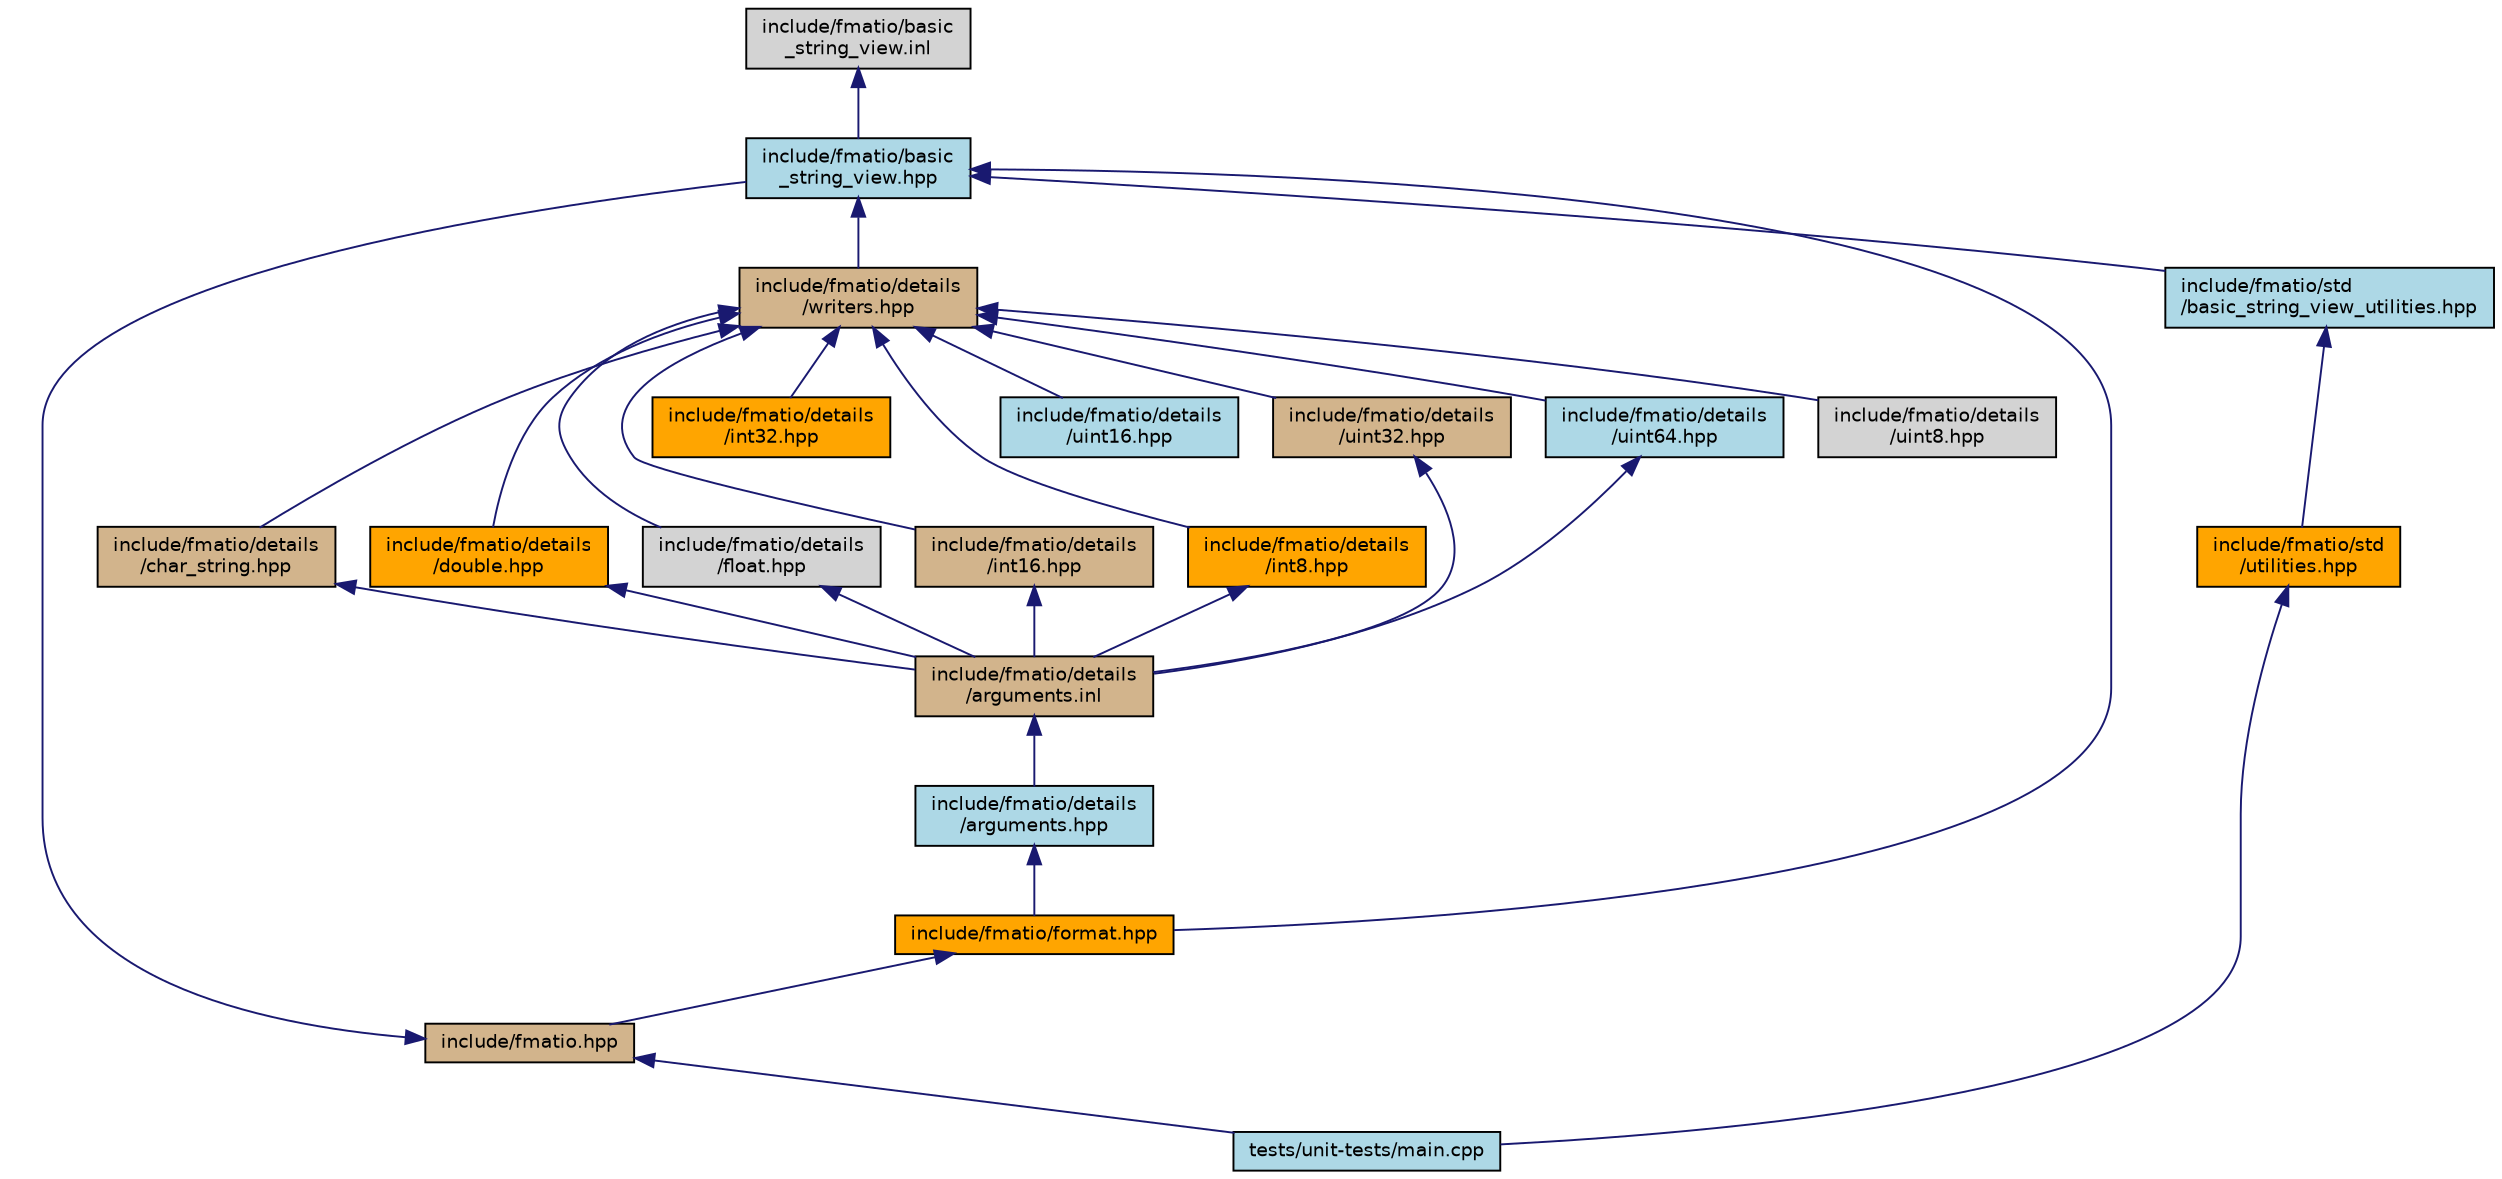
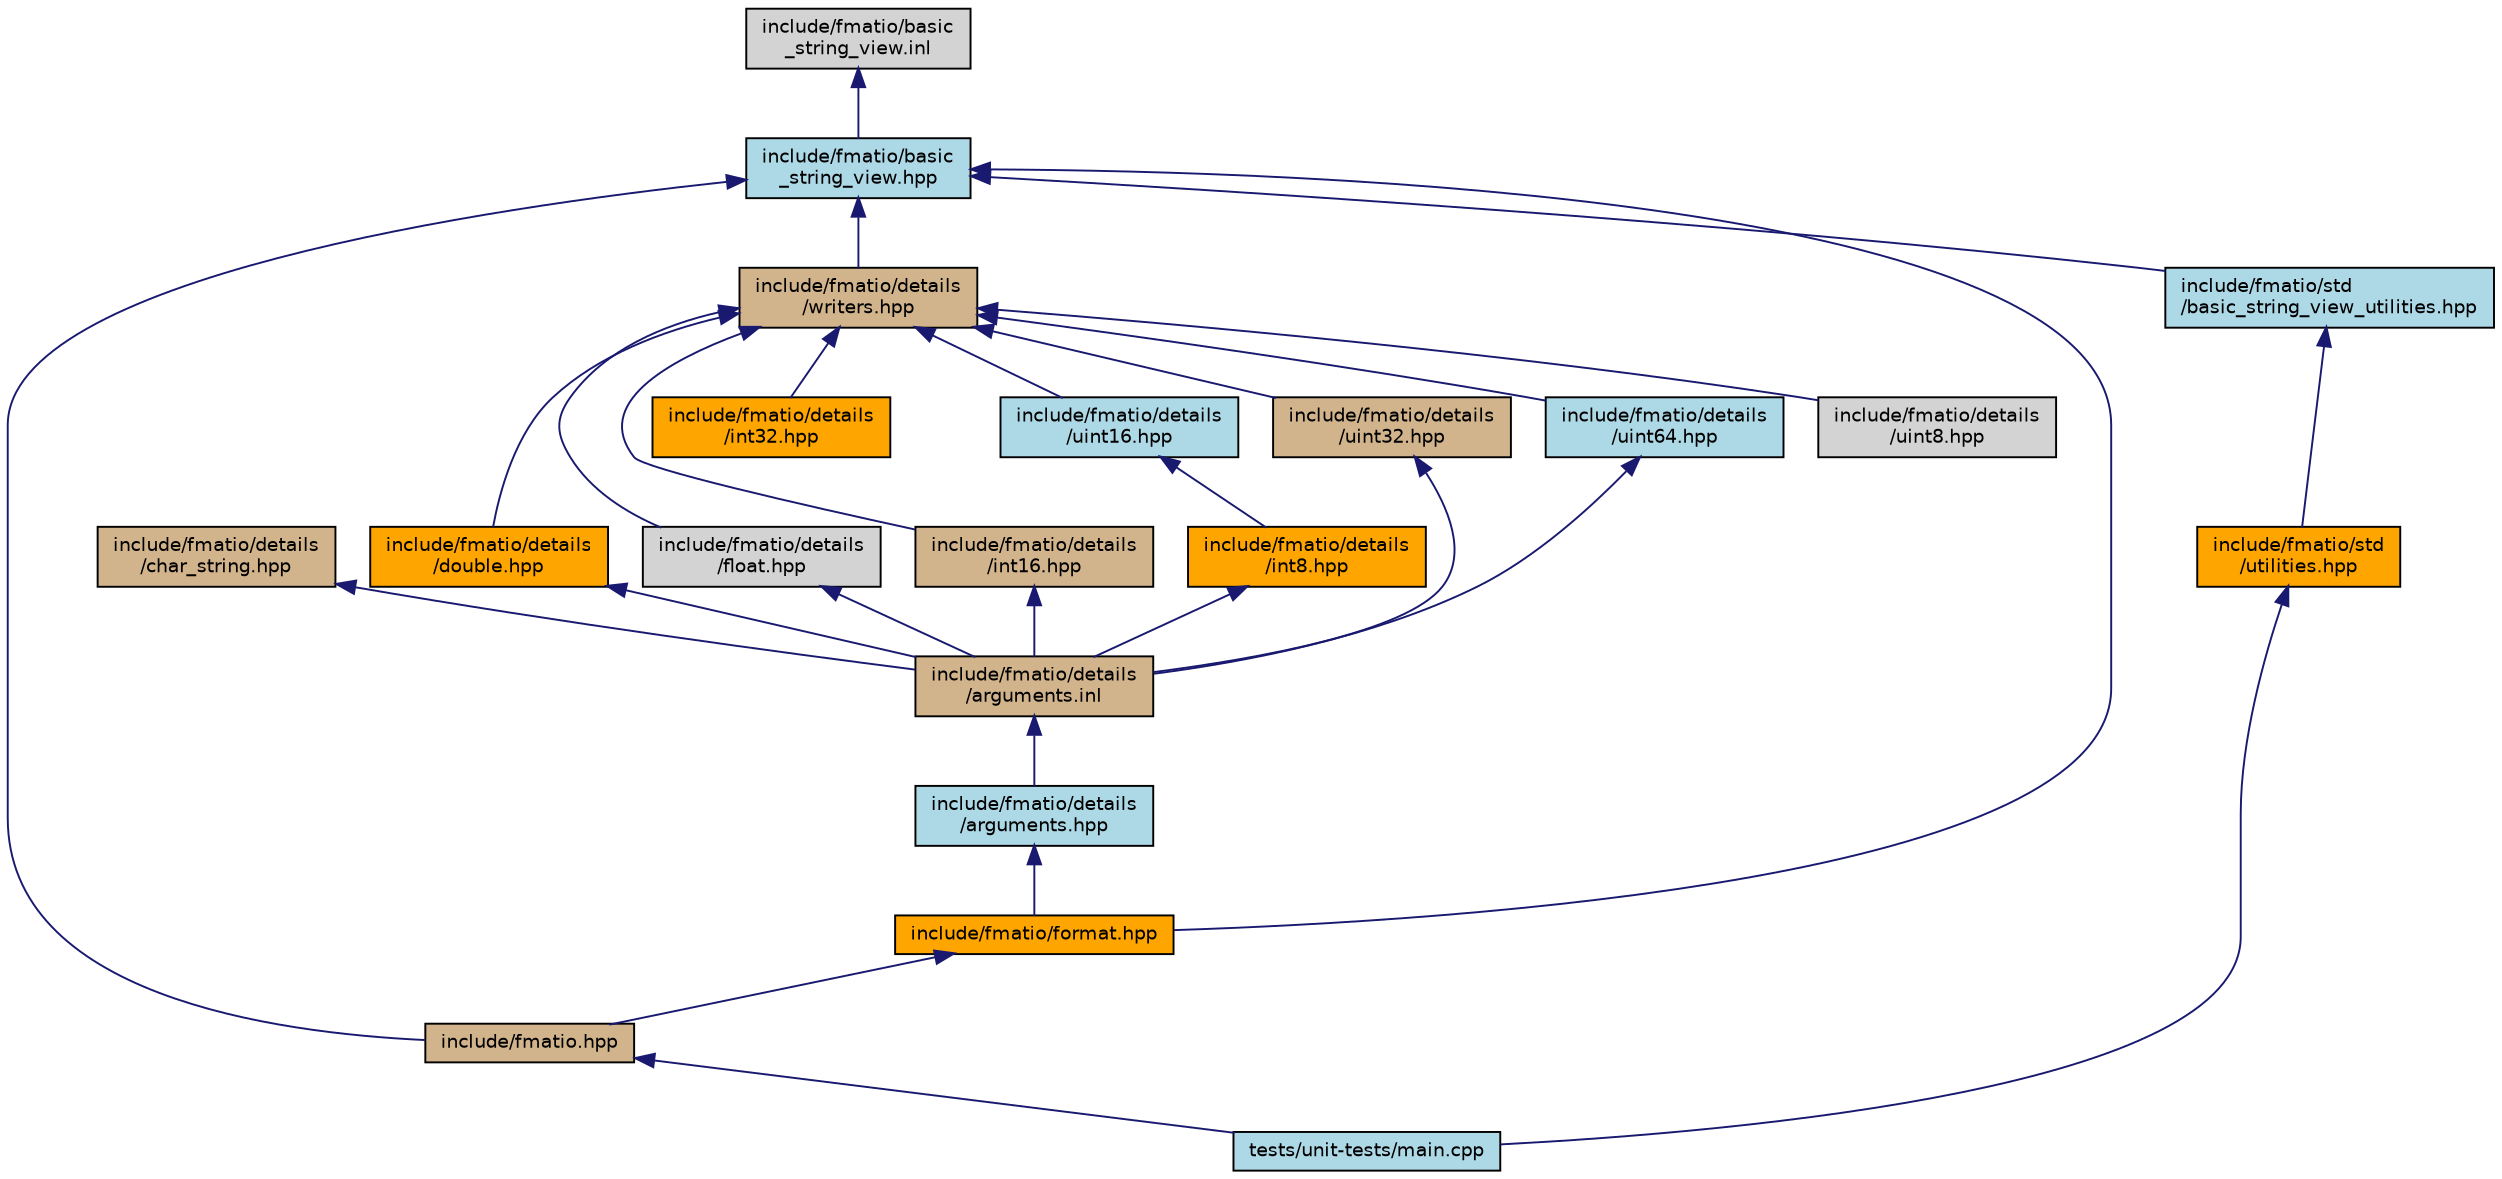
(481, 409) -> none
(43, 466) -> (8, 486)
(1013, 473) -> (1221, 498)
